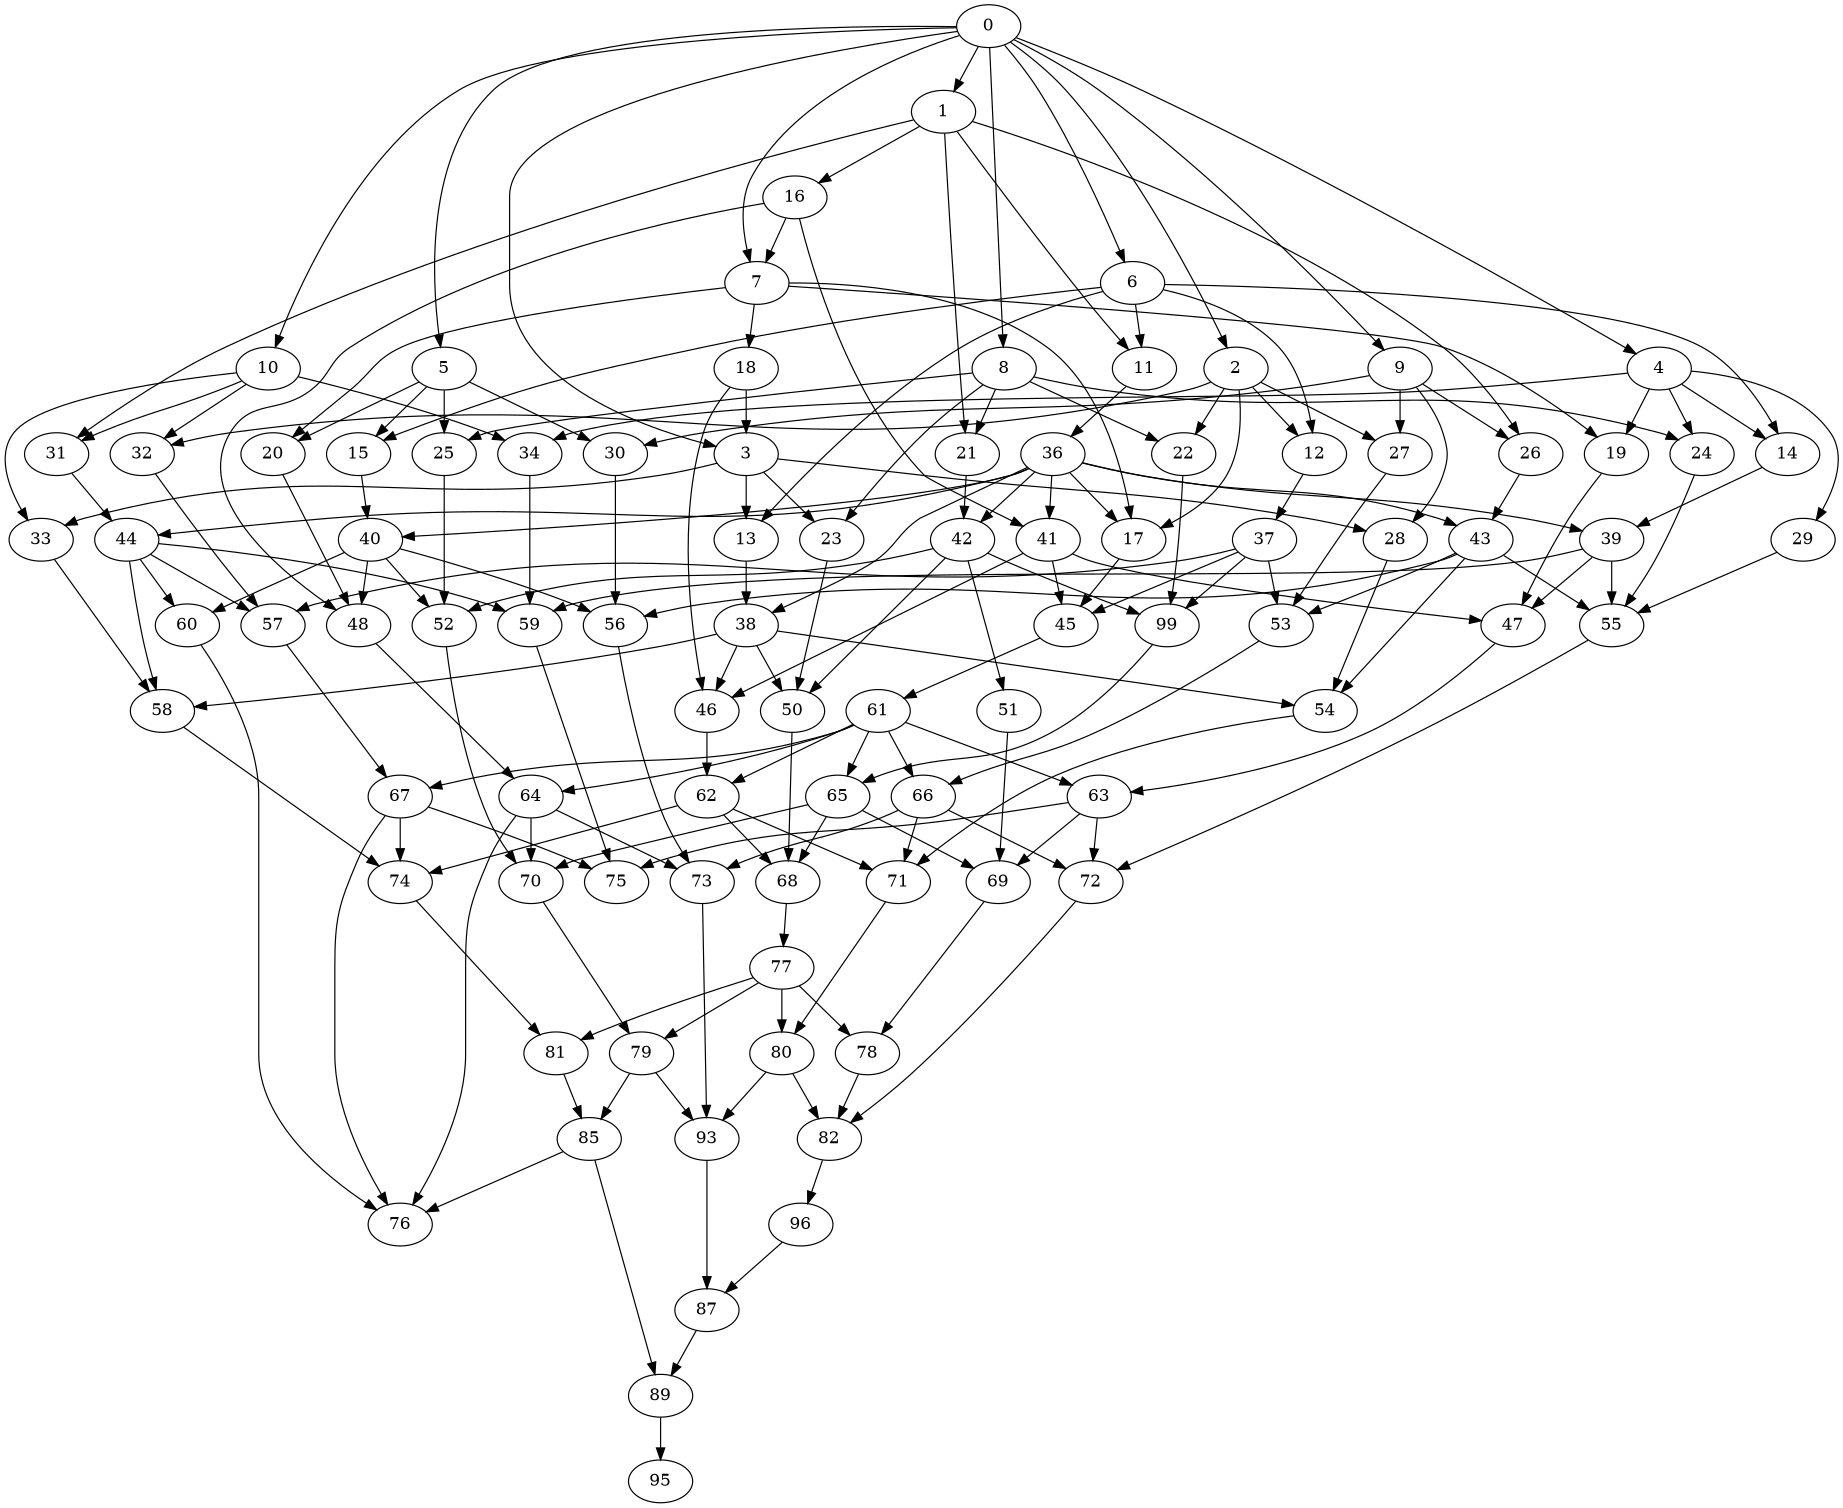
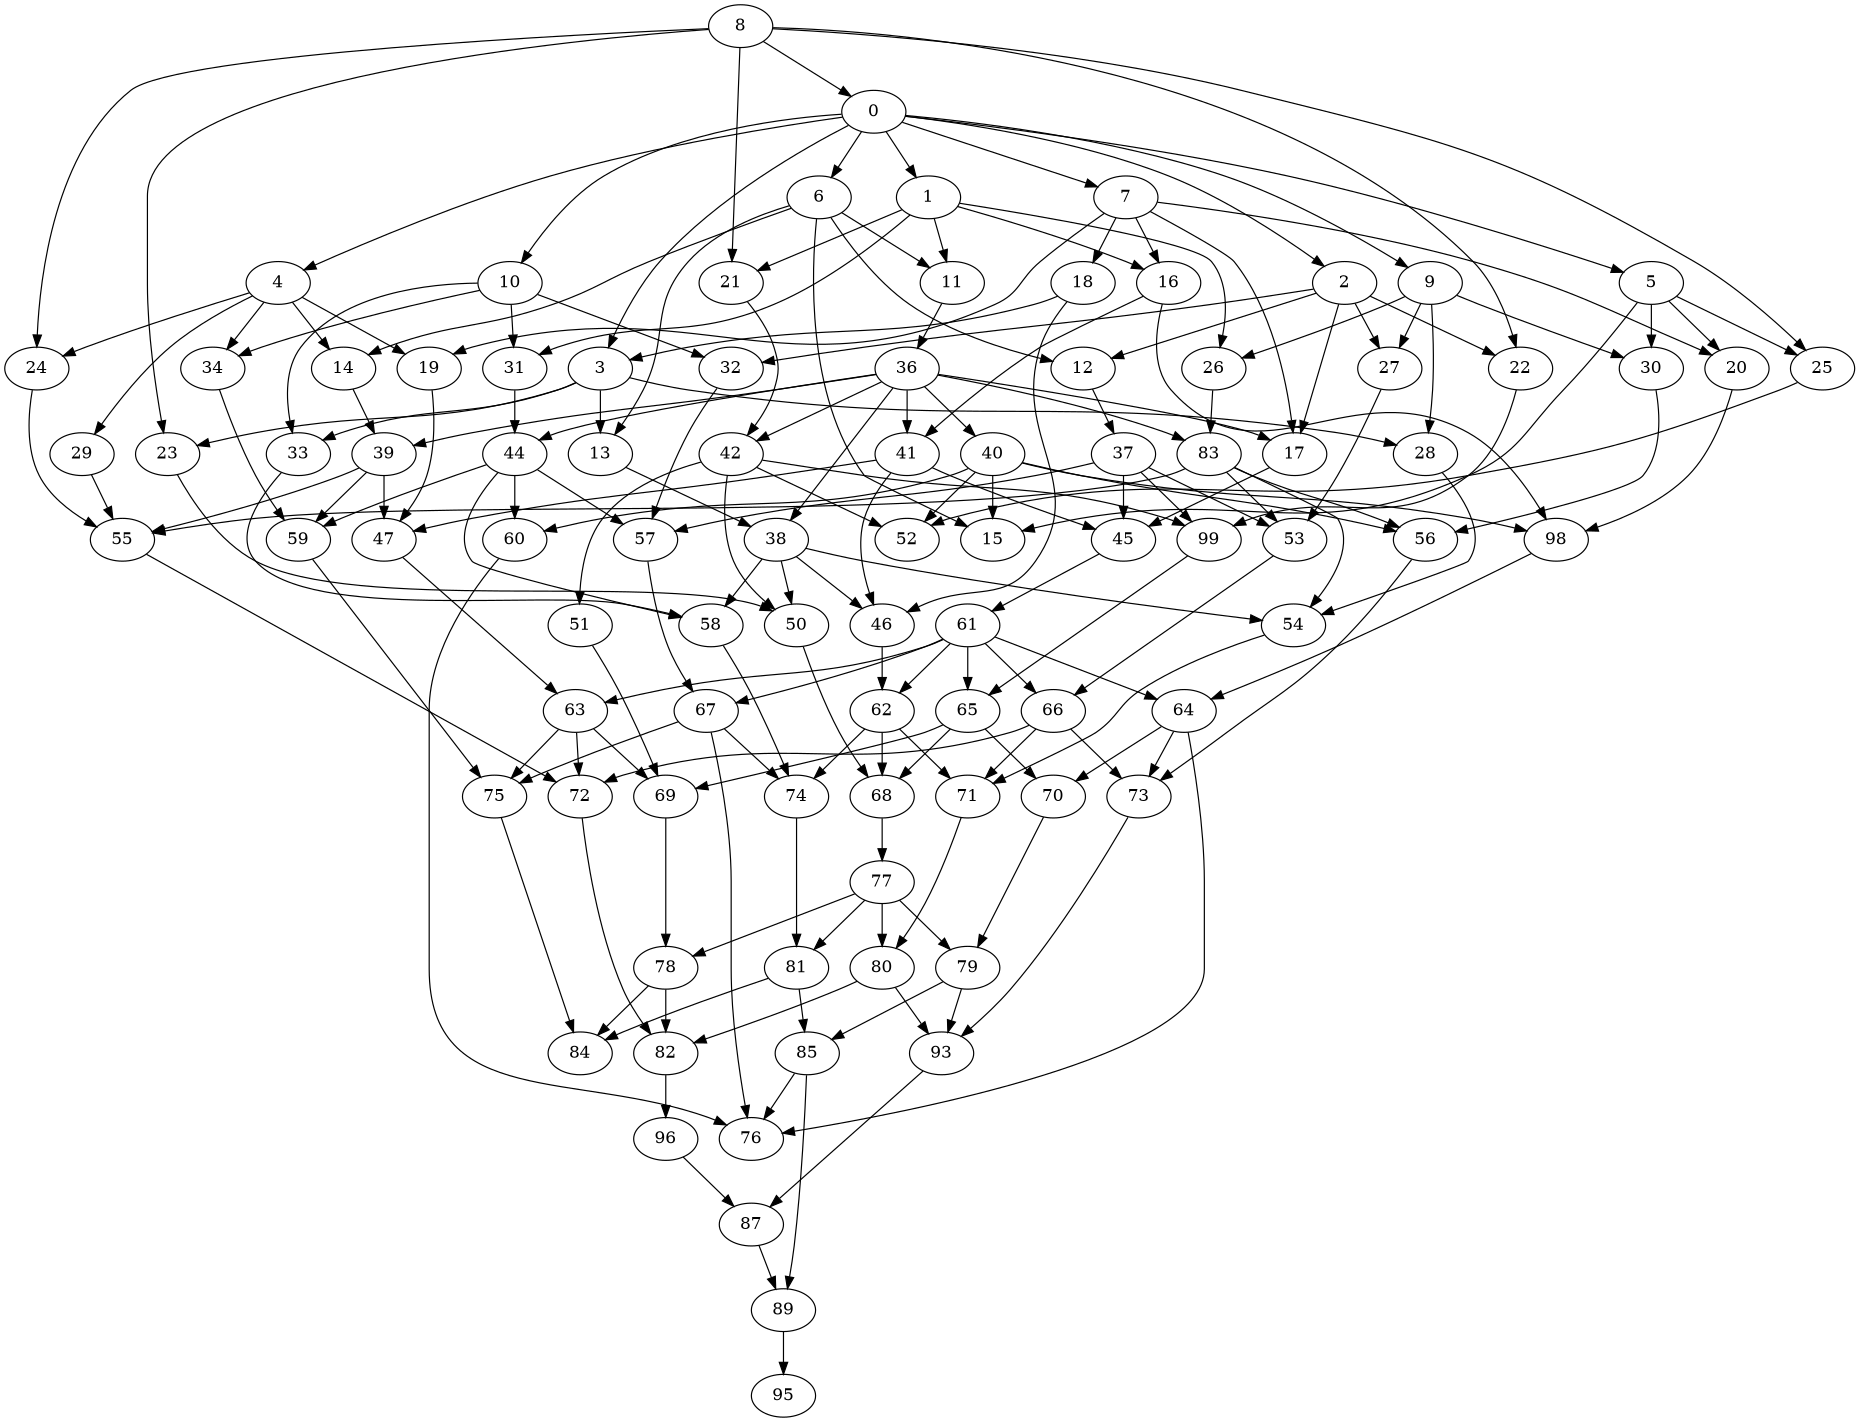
(996, 198) -> (802, 66)
(778, 235) -> (1142, 230)
(364, 495) -> (993, 491)
(1481, 540) -> (1209, 454)
(359, 625) -> (1556, 540)
(467, 754) -> none
none -> (580, 1053)
